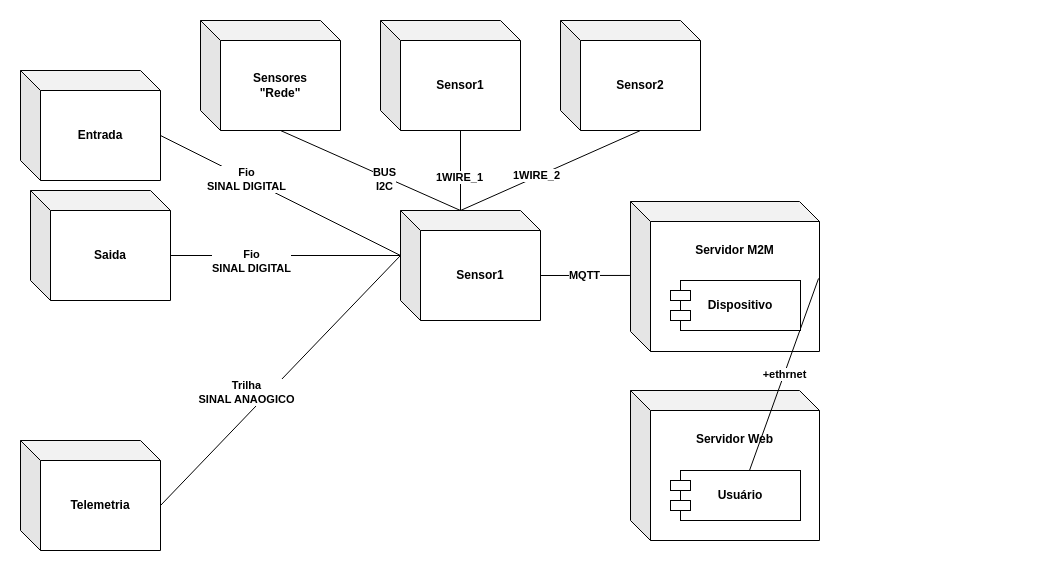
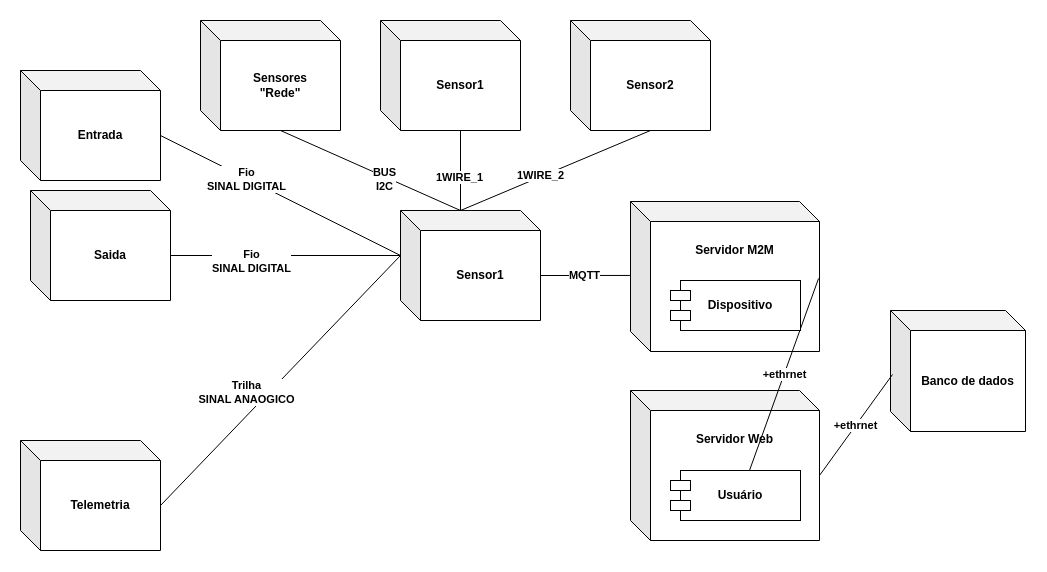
(631, 76) -> (641, 76)
none -> (958, 371)
none -> (856, 425)
